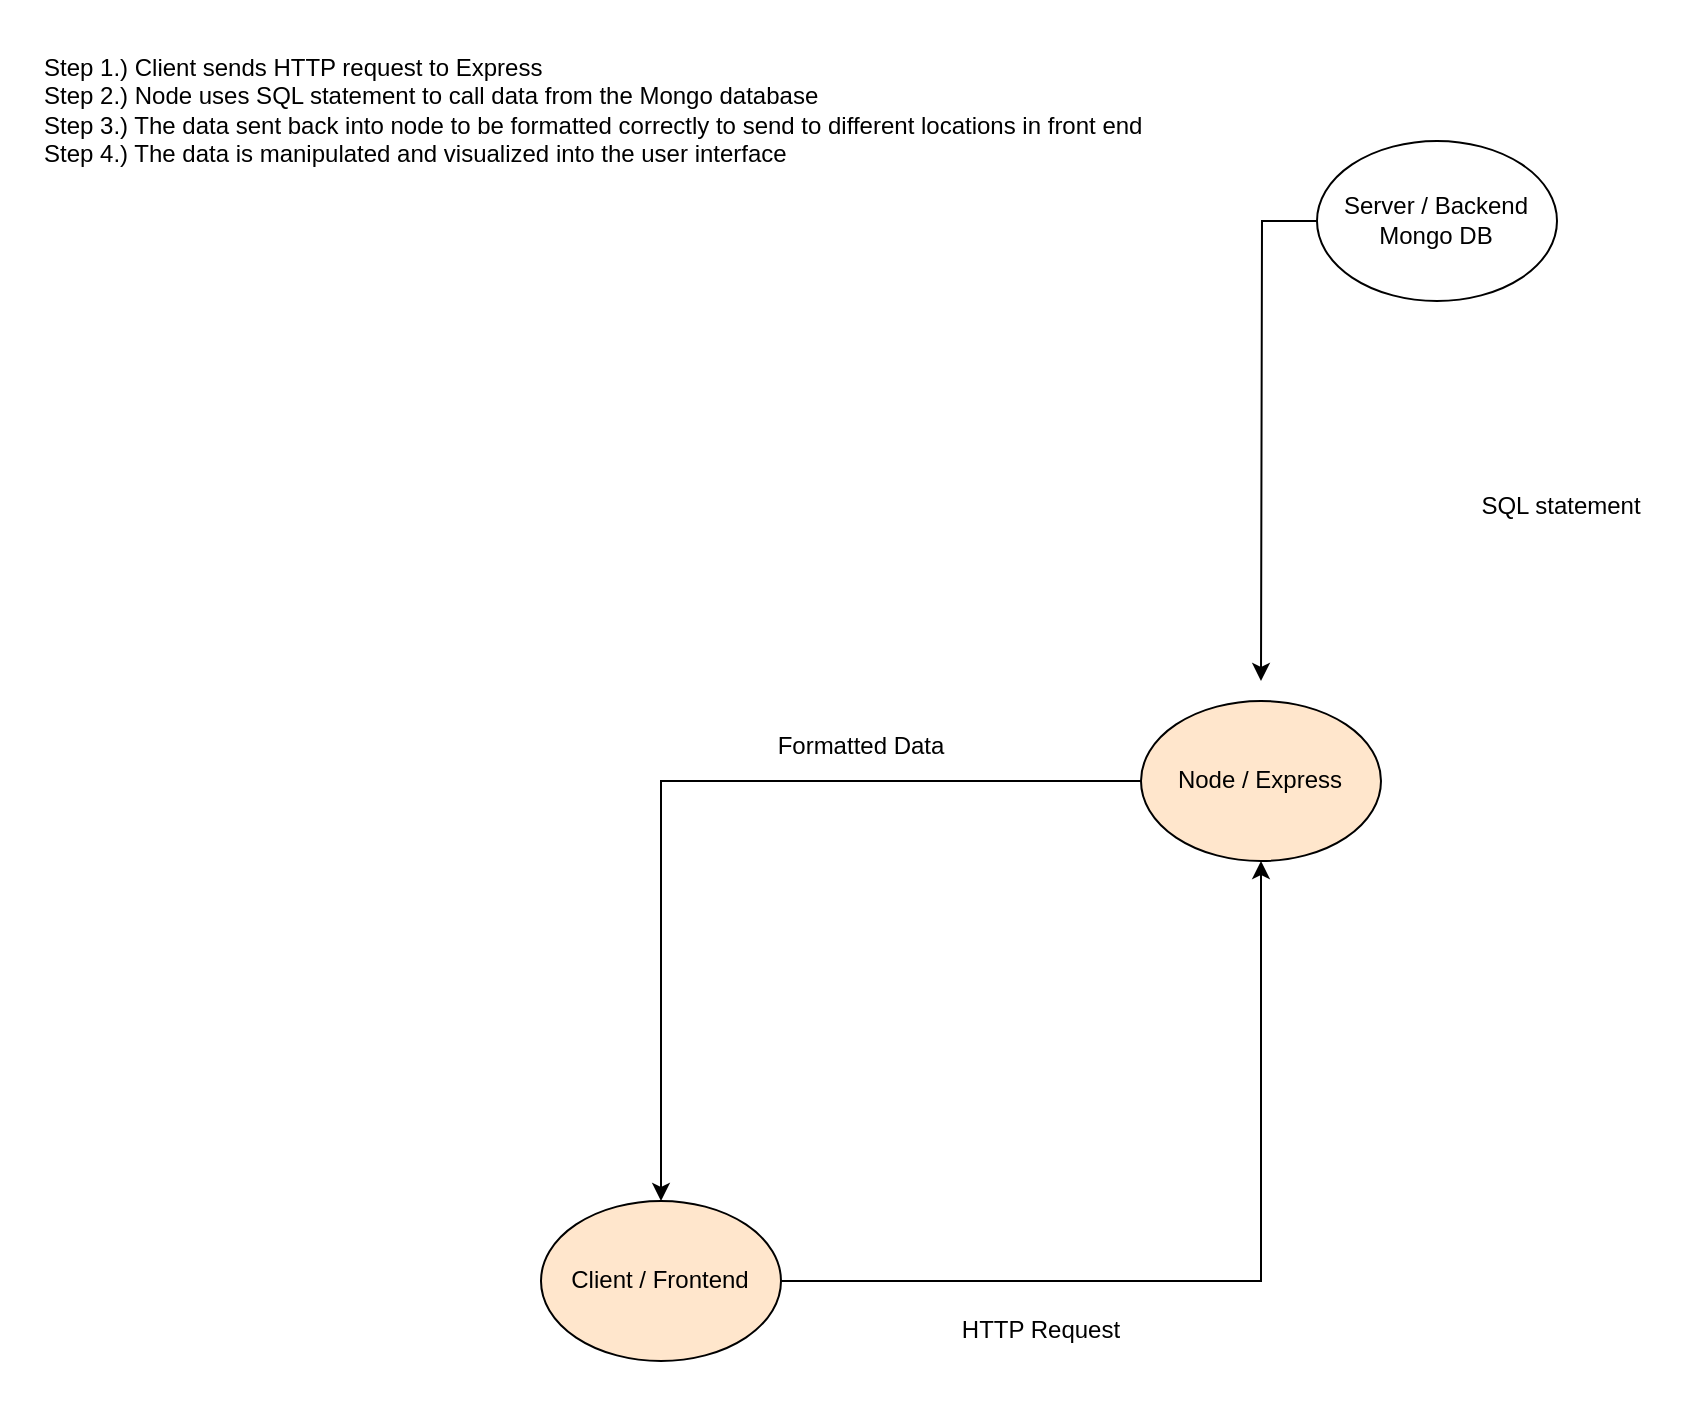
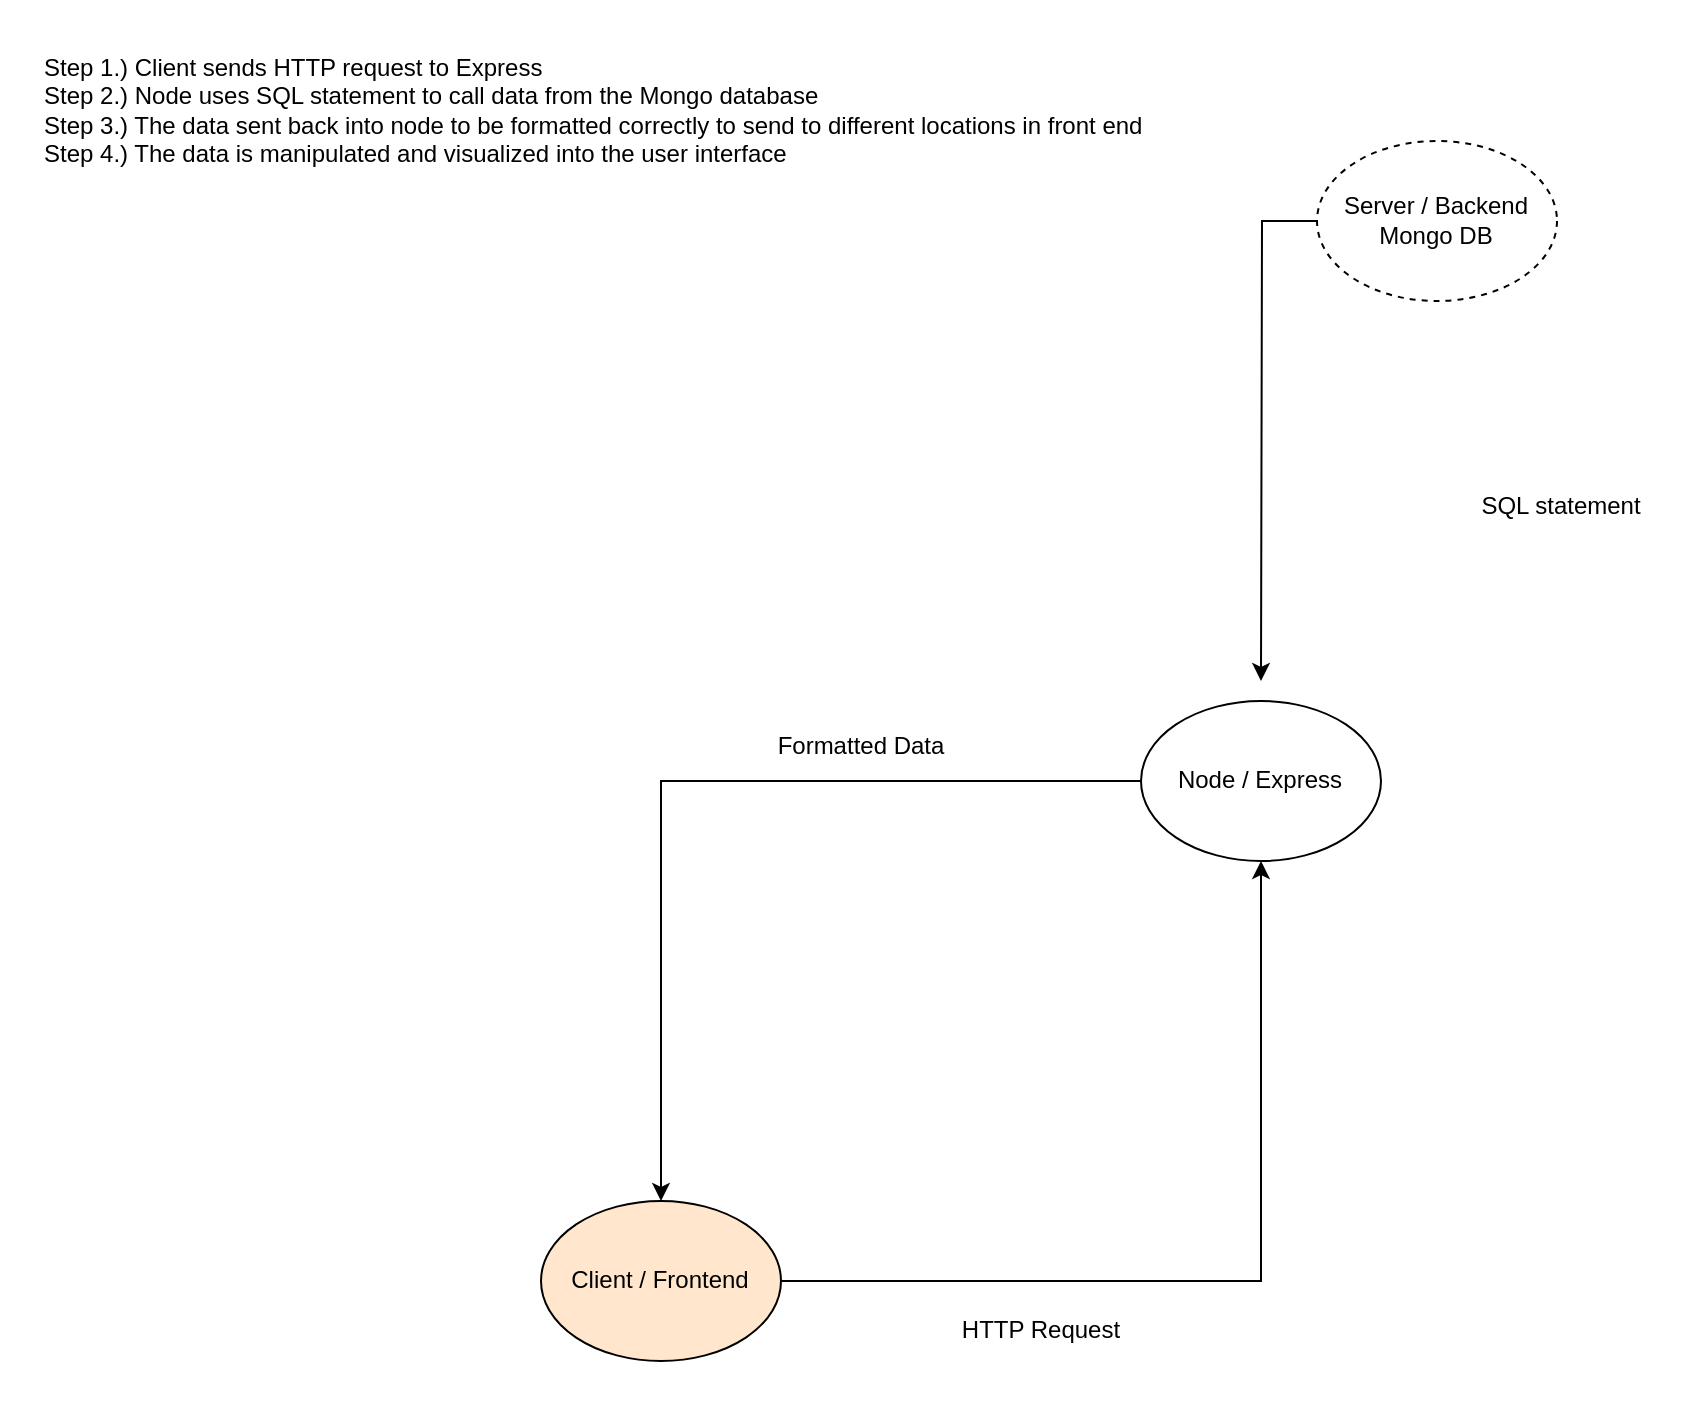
(1437, 221) -> (1437, 221)
(1261, 781) -> (1261, 781)
